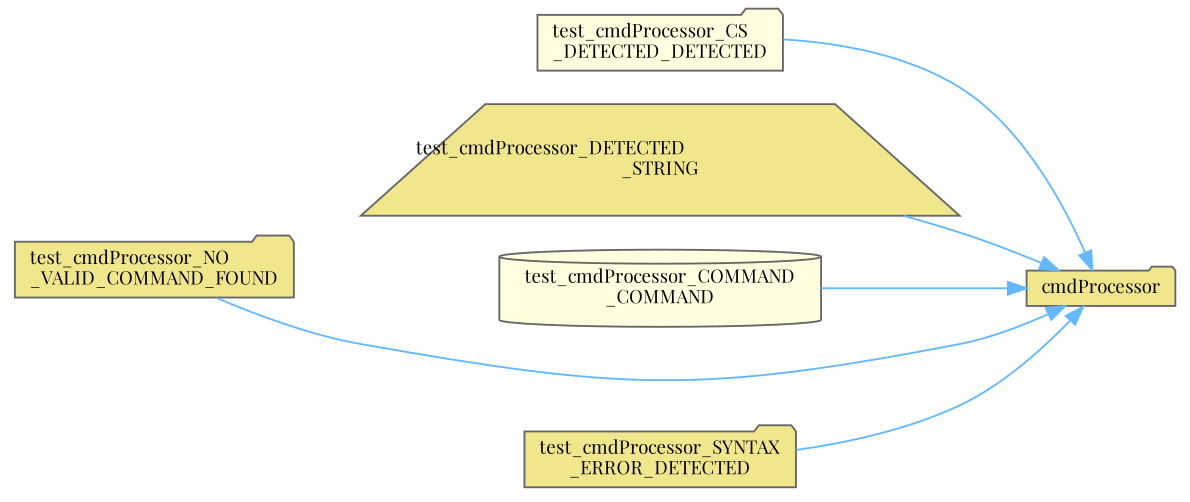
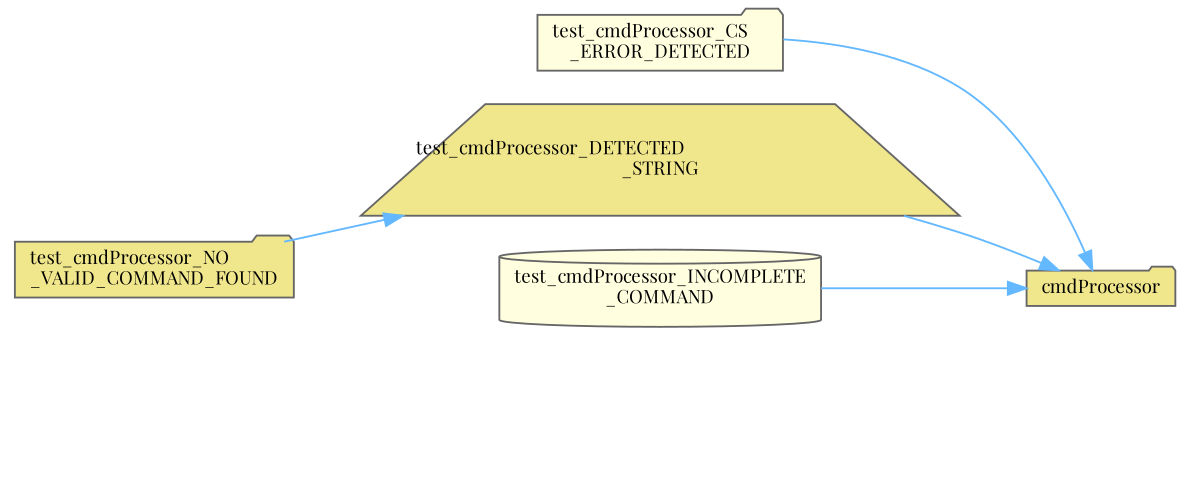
(660, 43) -> (660, 43)
(660, 288) -> (660, 288)
(631, 379) -> (334, 231)
(660, 459) -> none
